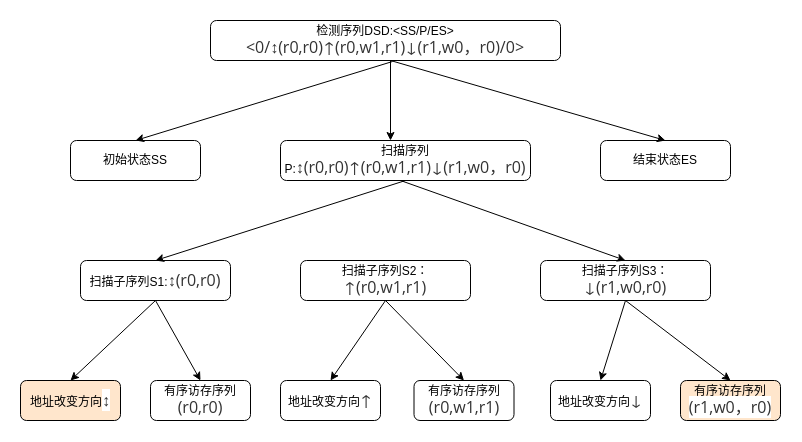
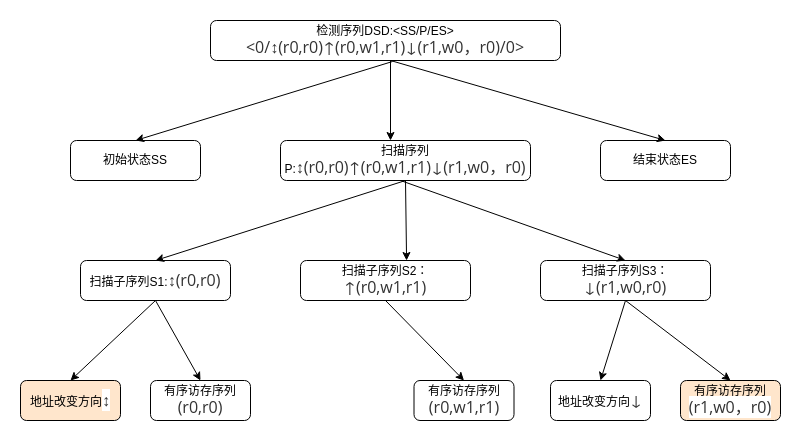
none -> (406, 217)
(359, 339) -> none
(331, 401) -> none
